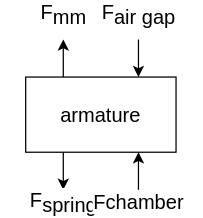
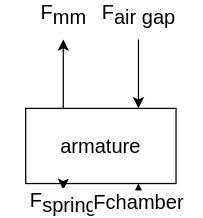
(101, 114) -> (101, 146)
